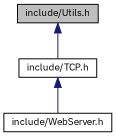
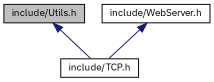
(58, 100) -> (124, 44)
